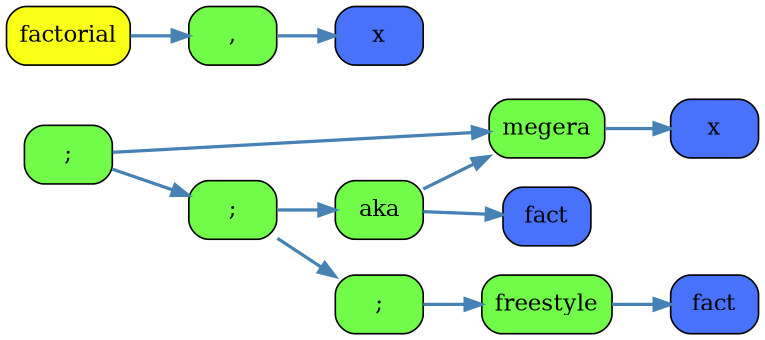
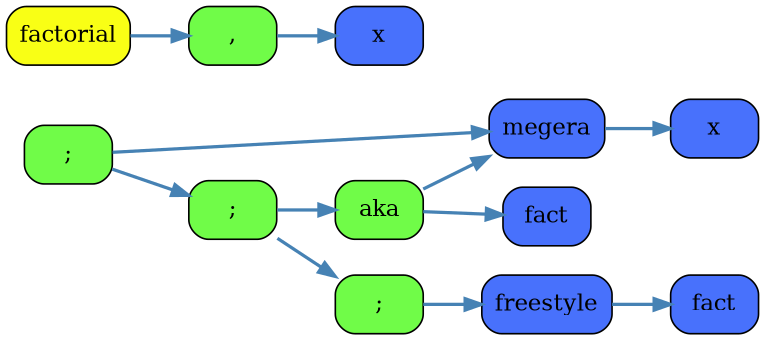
(547, 129) -> (547, 129)
(547, 304) -> (547, 304)
